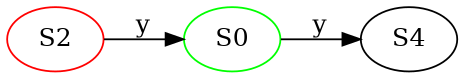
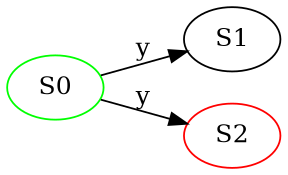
(135, 39) -> (135, 109)
(409, 39) -> (232, 39)
